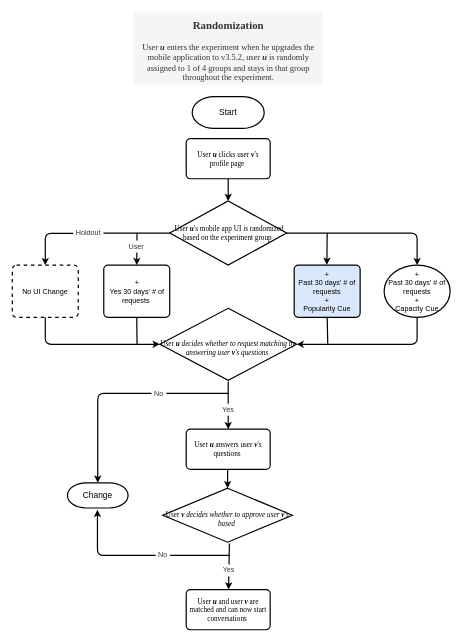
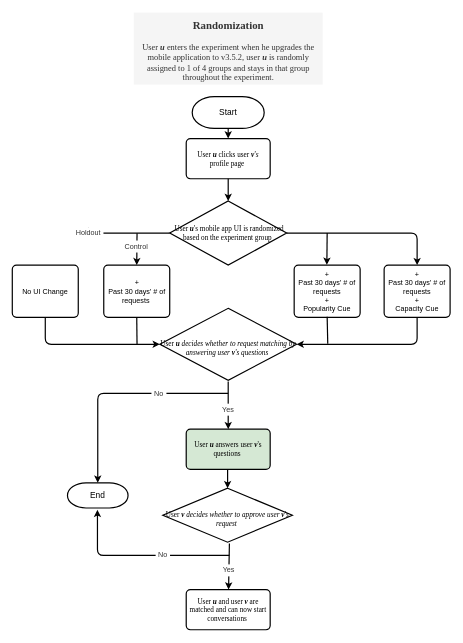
none -> (228, 130)
(47, 234) -> none
(137, 246) -> (137, 246)
(45, 291) -> (45, 291)
(137, 291) -> (137, 291)
(327, 291) -> (327, 291)
(417, 291) -> (417, 291)
(228, 449) -> (228, 449)
(98, 495) -> (98, 495)
(228, 515) -> (228, 515)
